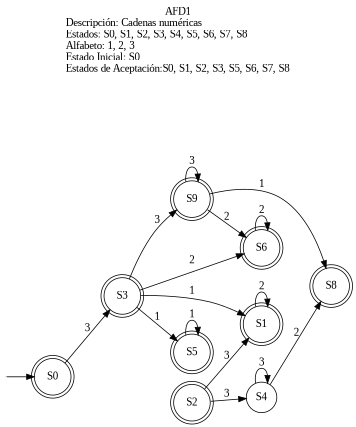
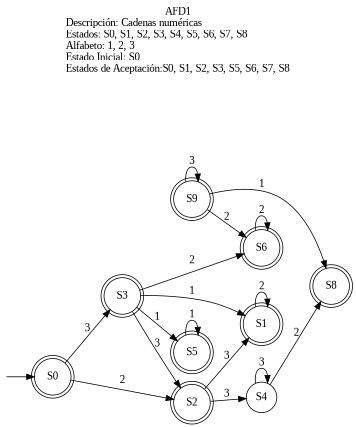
(146, 244) -> (154, 347)
none -> (118, 389)
